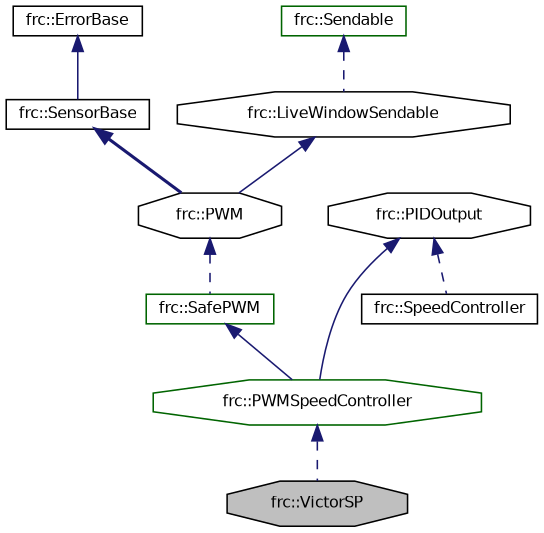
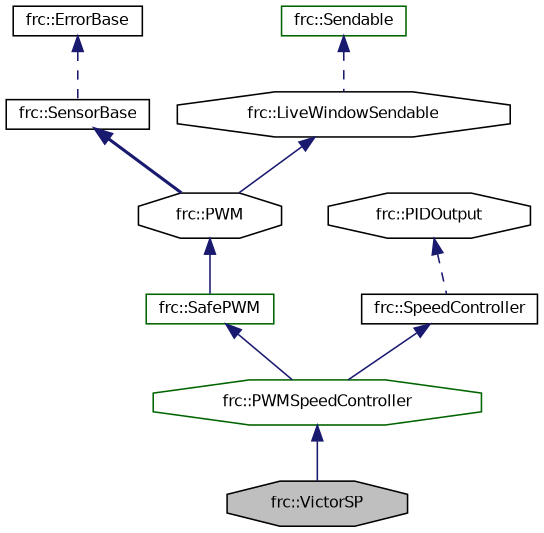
(78, 76) -> (78, 76)
(210, 274) -> (210, 274)
(340, 307) -> (382, 356)
(317, 461) -> (317, 461)
